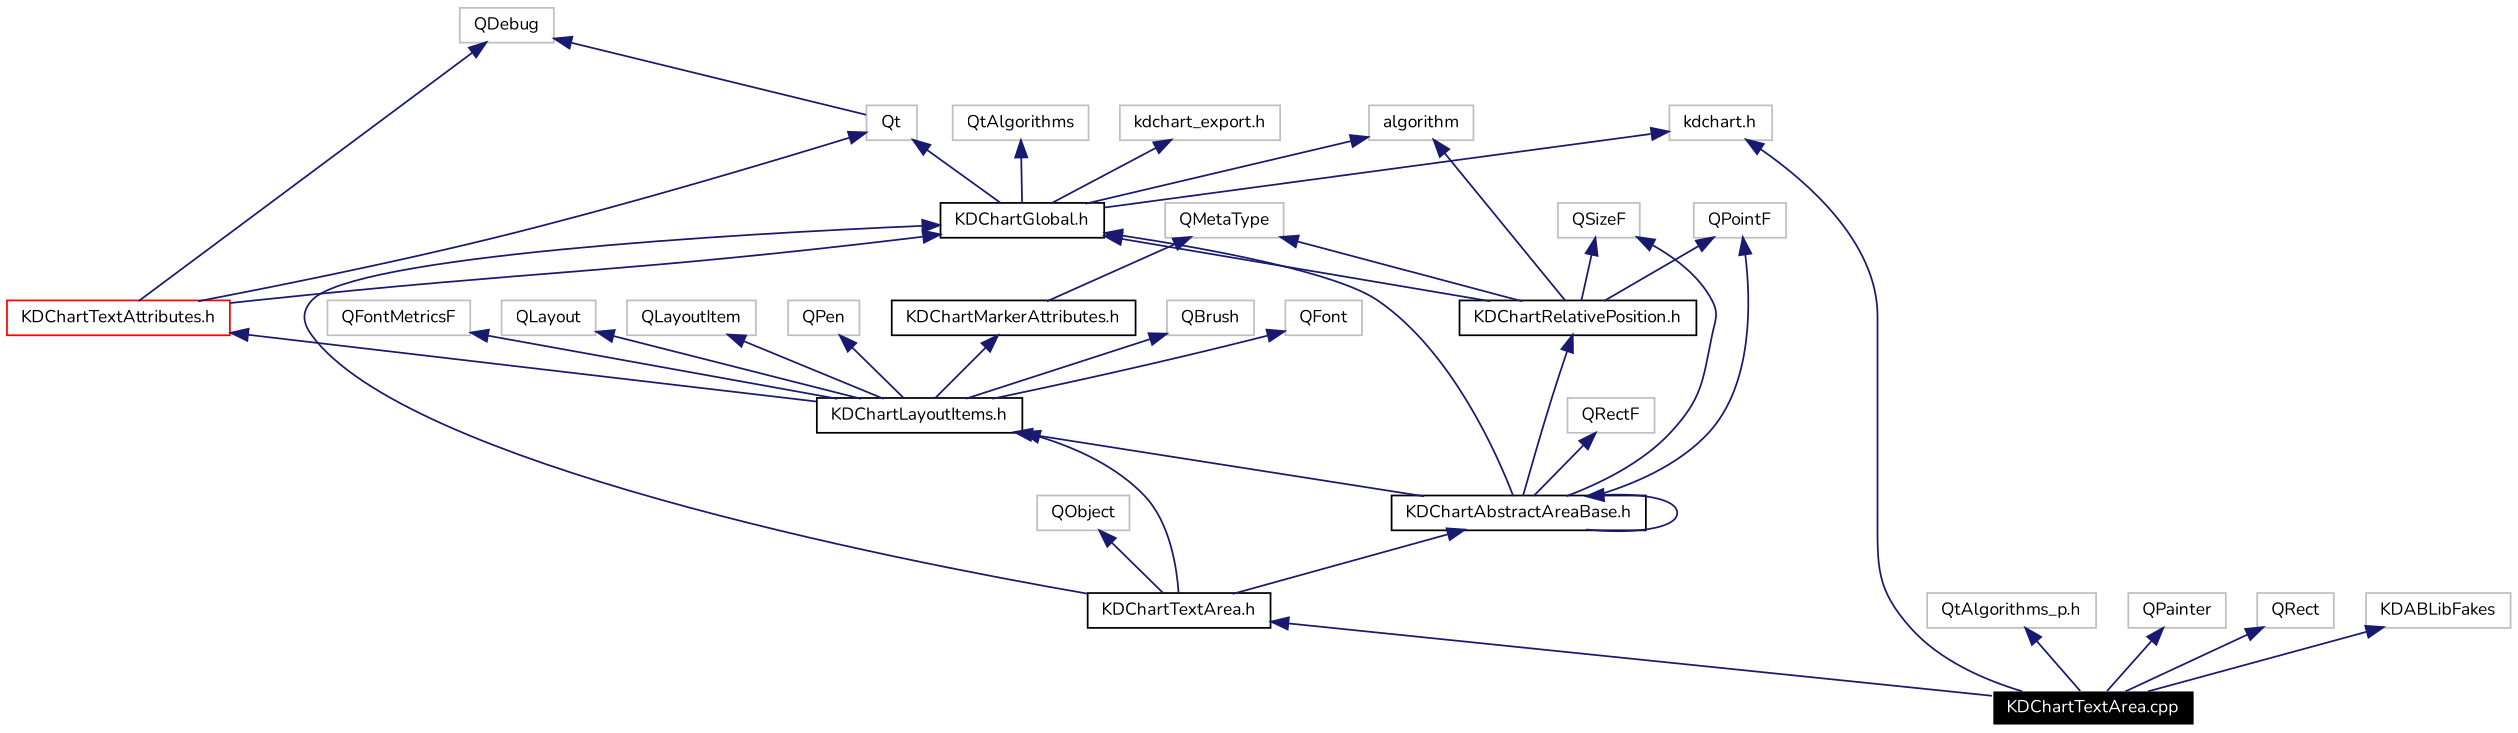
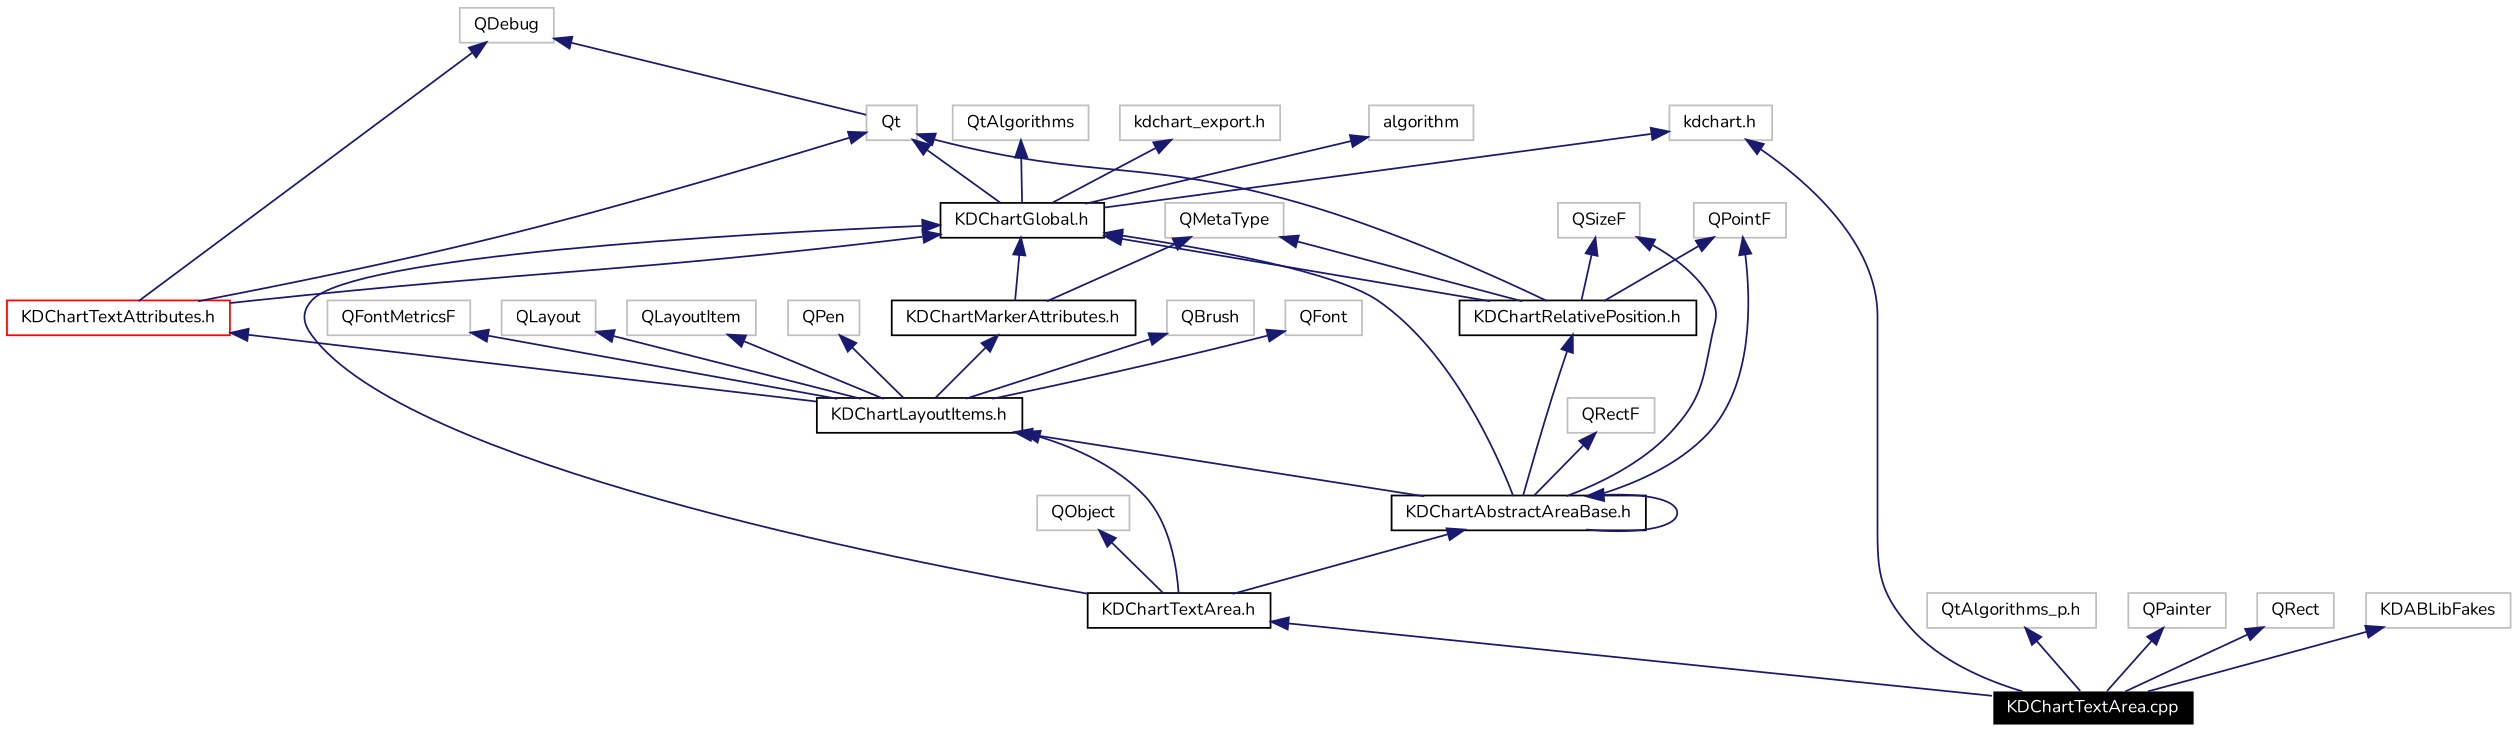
(1505, 227) -> (1280, 198)
none -> (1017, 278)
